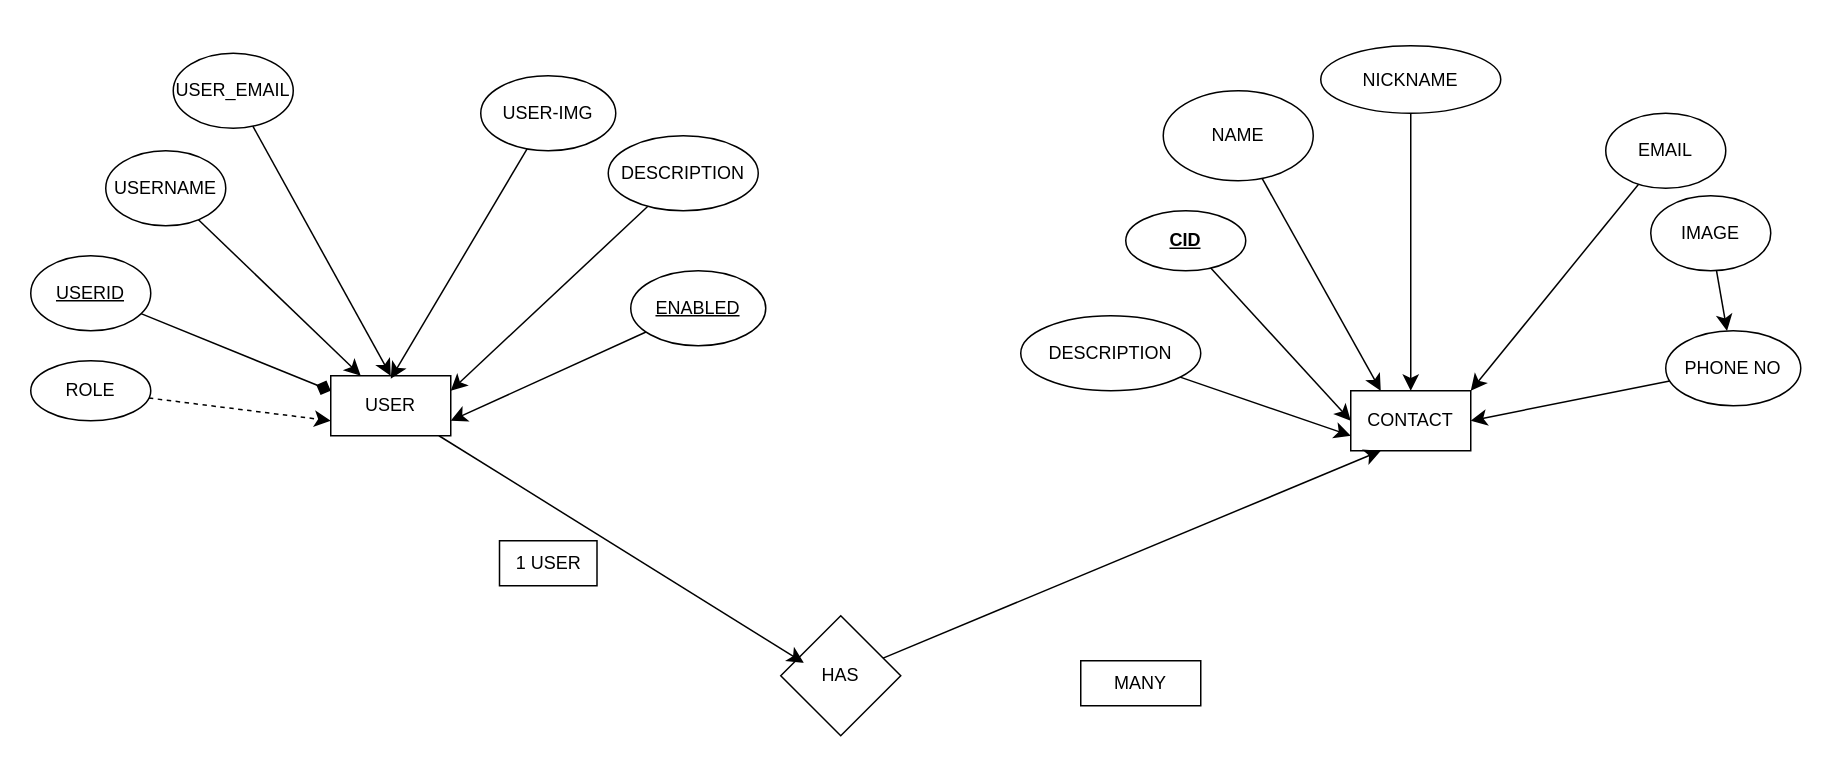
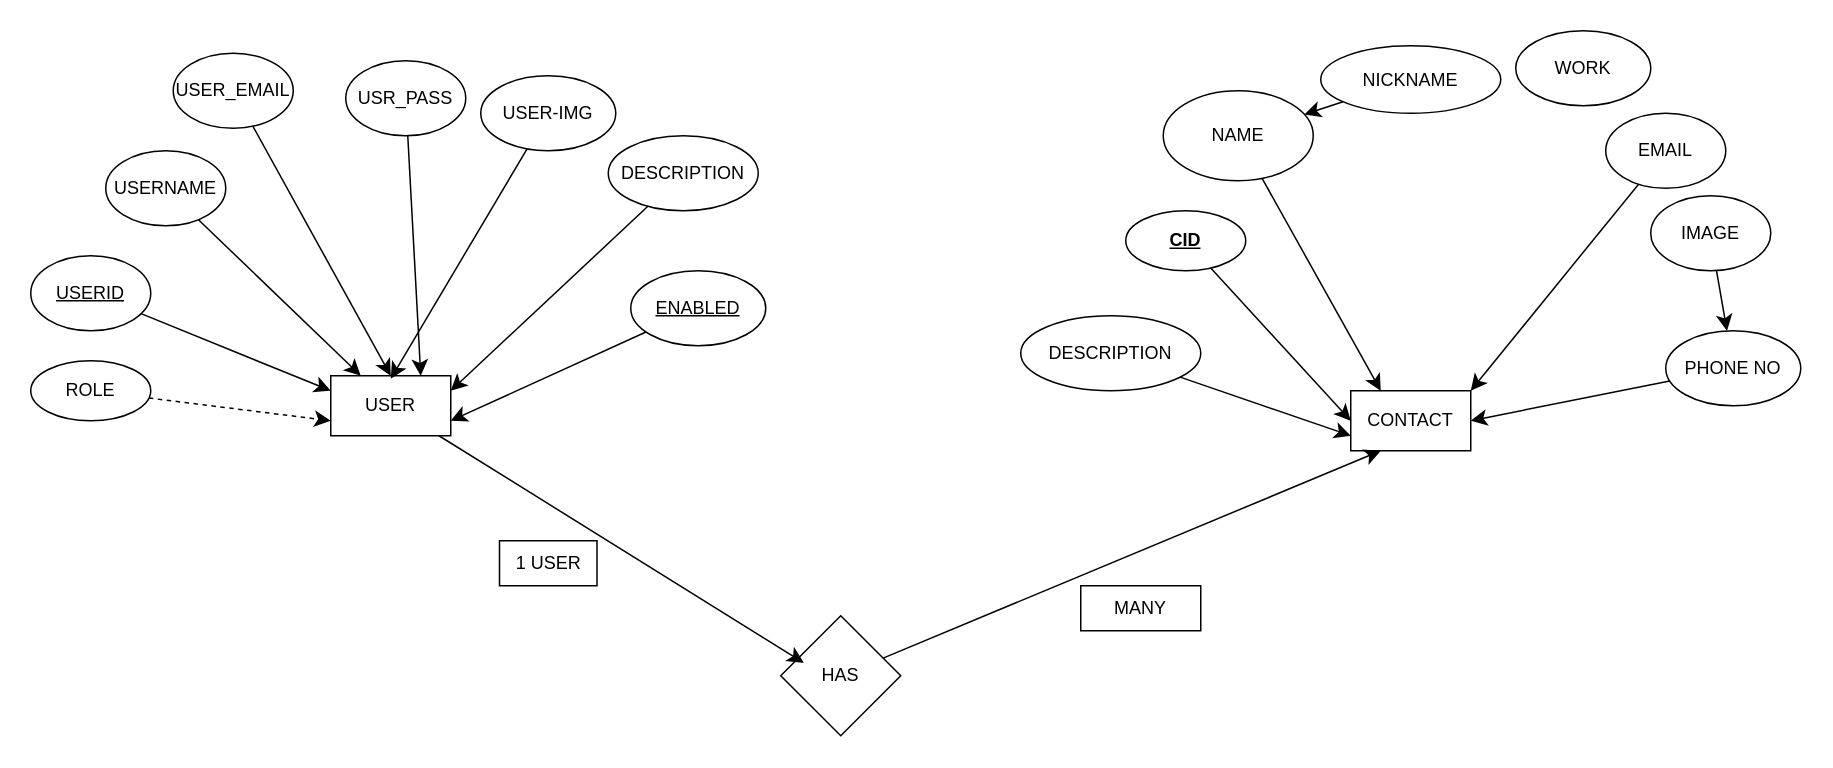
none -> (1583, 68)
none -> (406, 98)
none -> (413, 232)
(1411, 248) -> (1330, 106)
(316, 385) -> (317, 385)
(1141, 683) -> (1141, 608)
